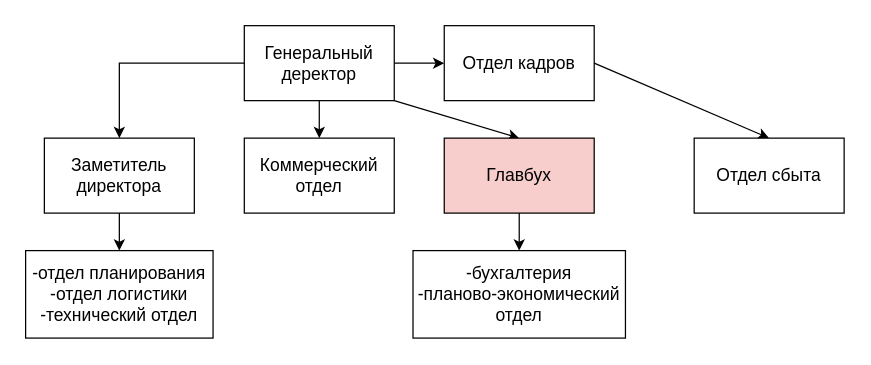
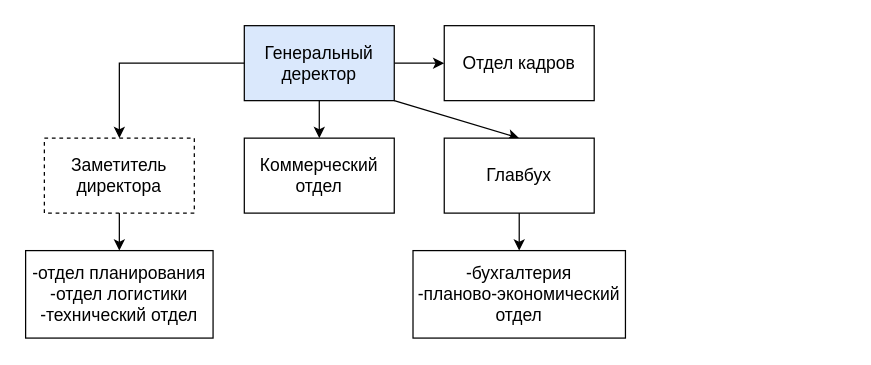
(319, 63) -> (319, 63)
(678, 99) -> none
(119, 176) -> (119, 176)
(519, 176) -> (519, 176)
(769, 176) -> none
